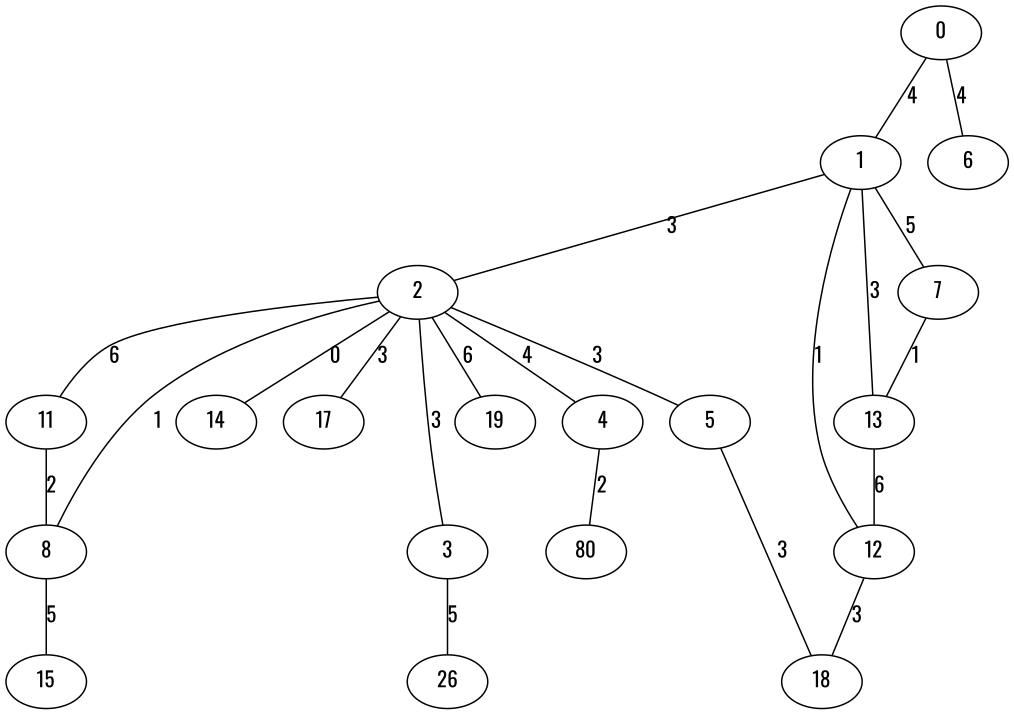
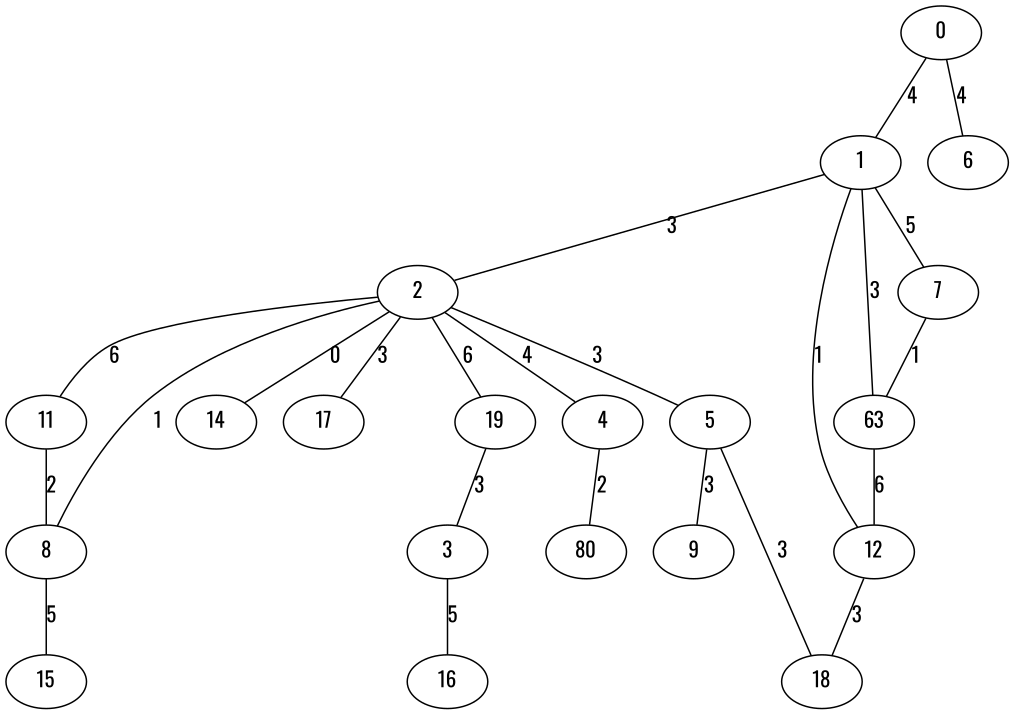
(874, 422) -> (874, 422)
(428, 423) -> (471, 487)
none -> (694, 552)
(448, 682) -> (448, 682)
